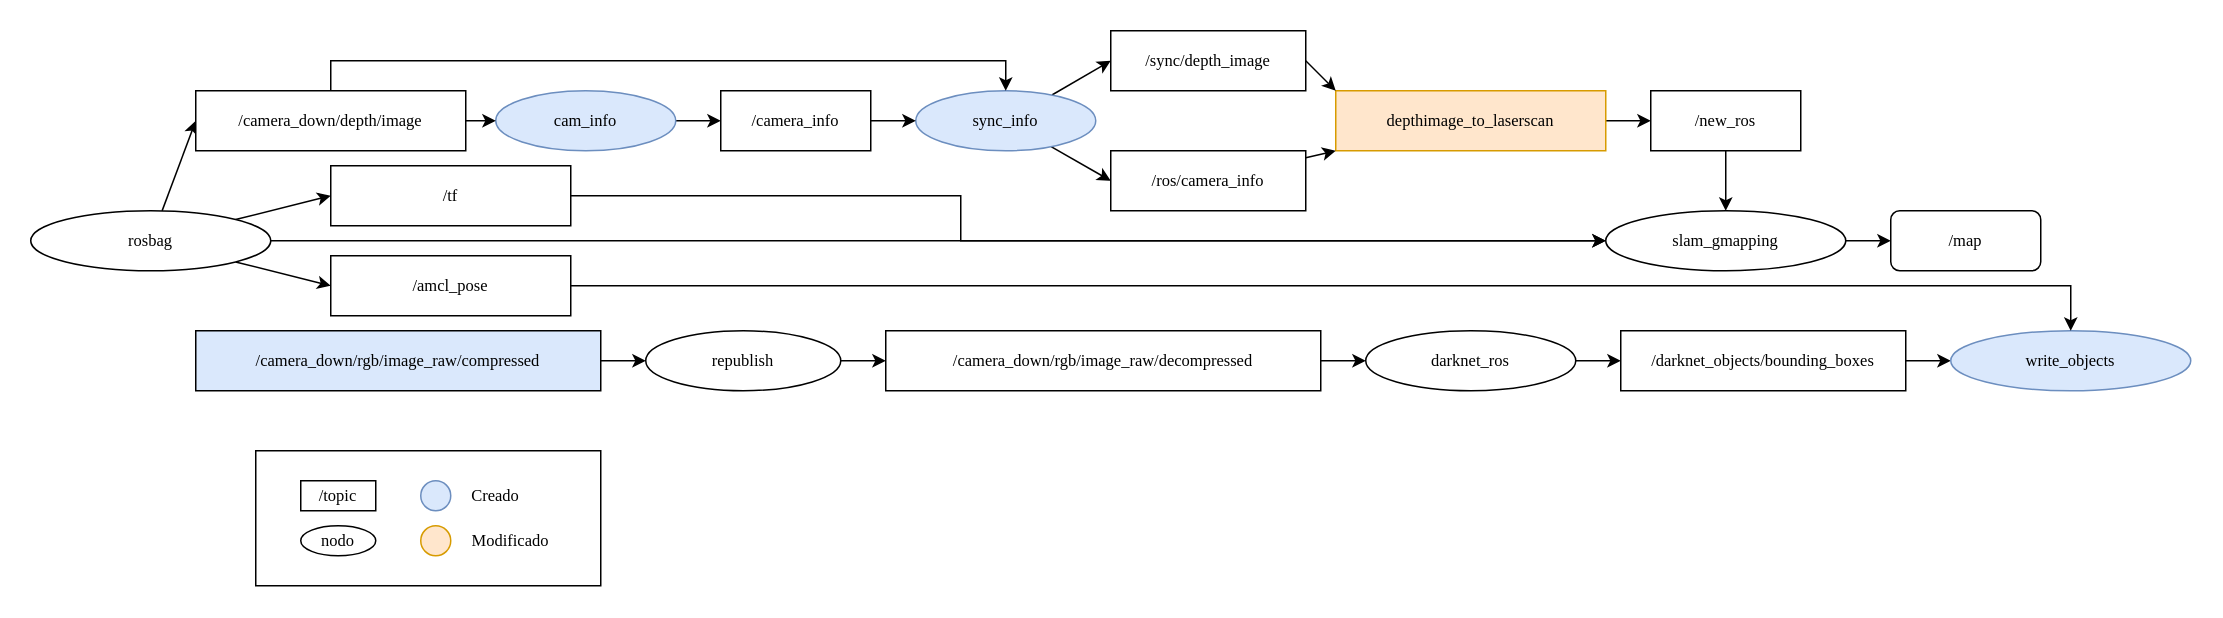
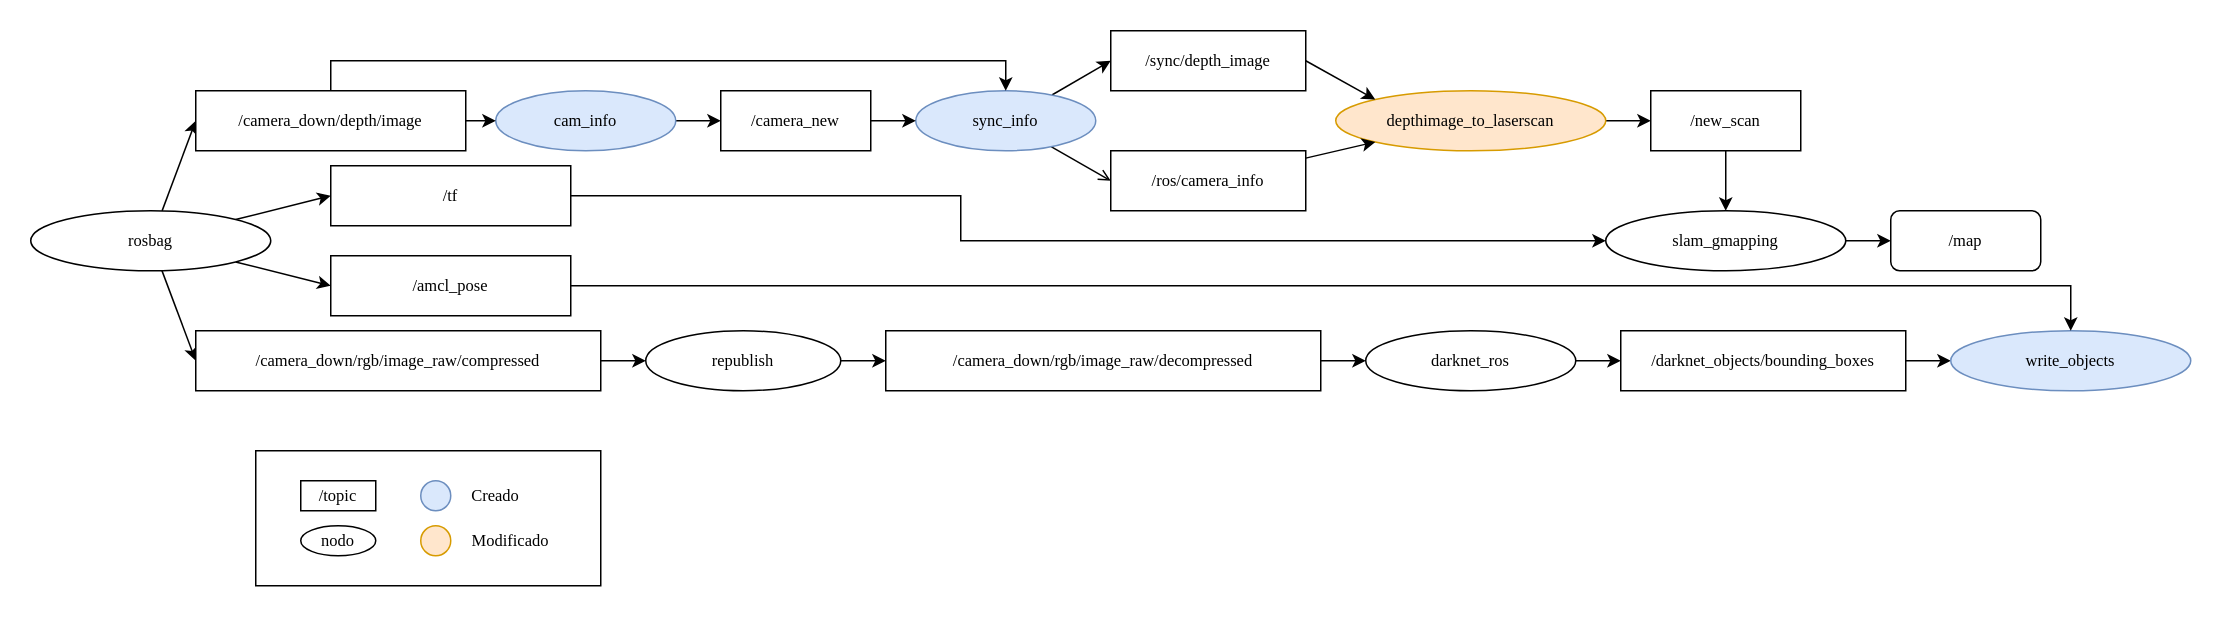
(796, 121) -> (796, 121)
(1471, 121) -> (1471, 121)
(1726, 121) -> (1726, 121)
(1101, 175) -> (1103, 176)
(615, 241) -> (177, 311)
(398, 361) -> (398, 361)
